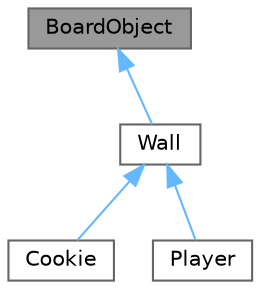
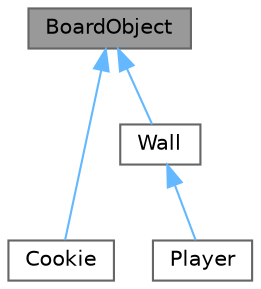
(104, 211) -> (83, 155)
